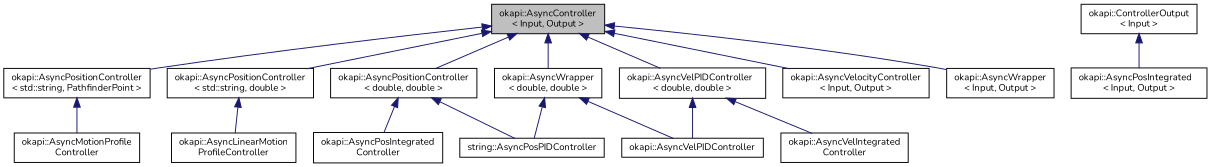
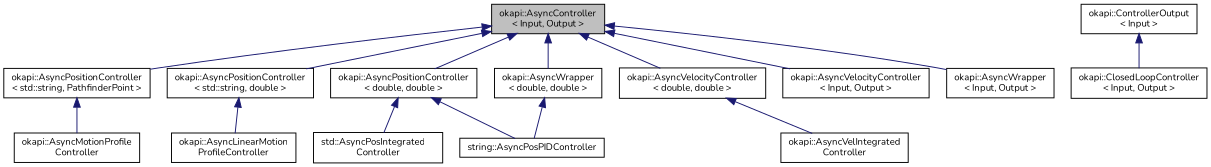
(693, 83) -> (693, 83)
(1139, 83) -> (1139, 83)
(378, 148) -> (378, 148)
(693, 148) -> none
